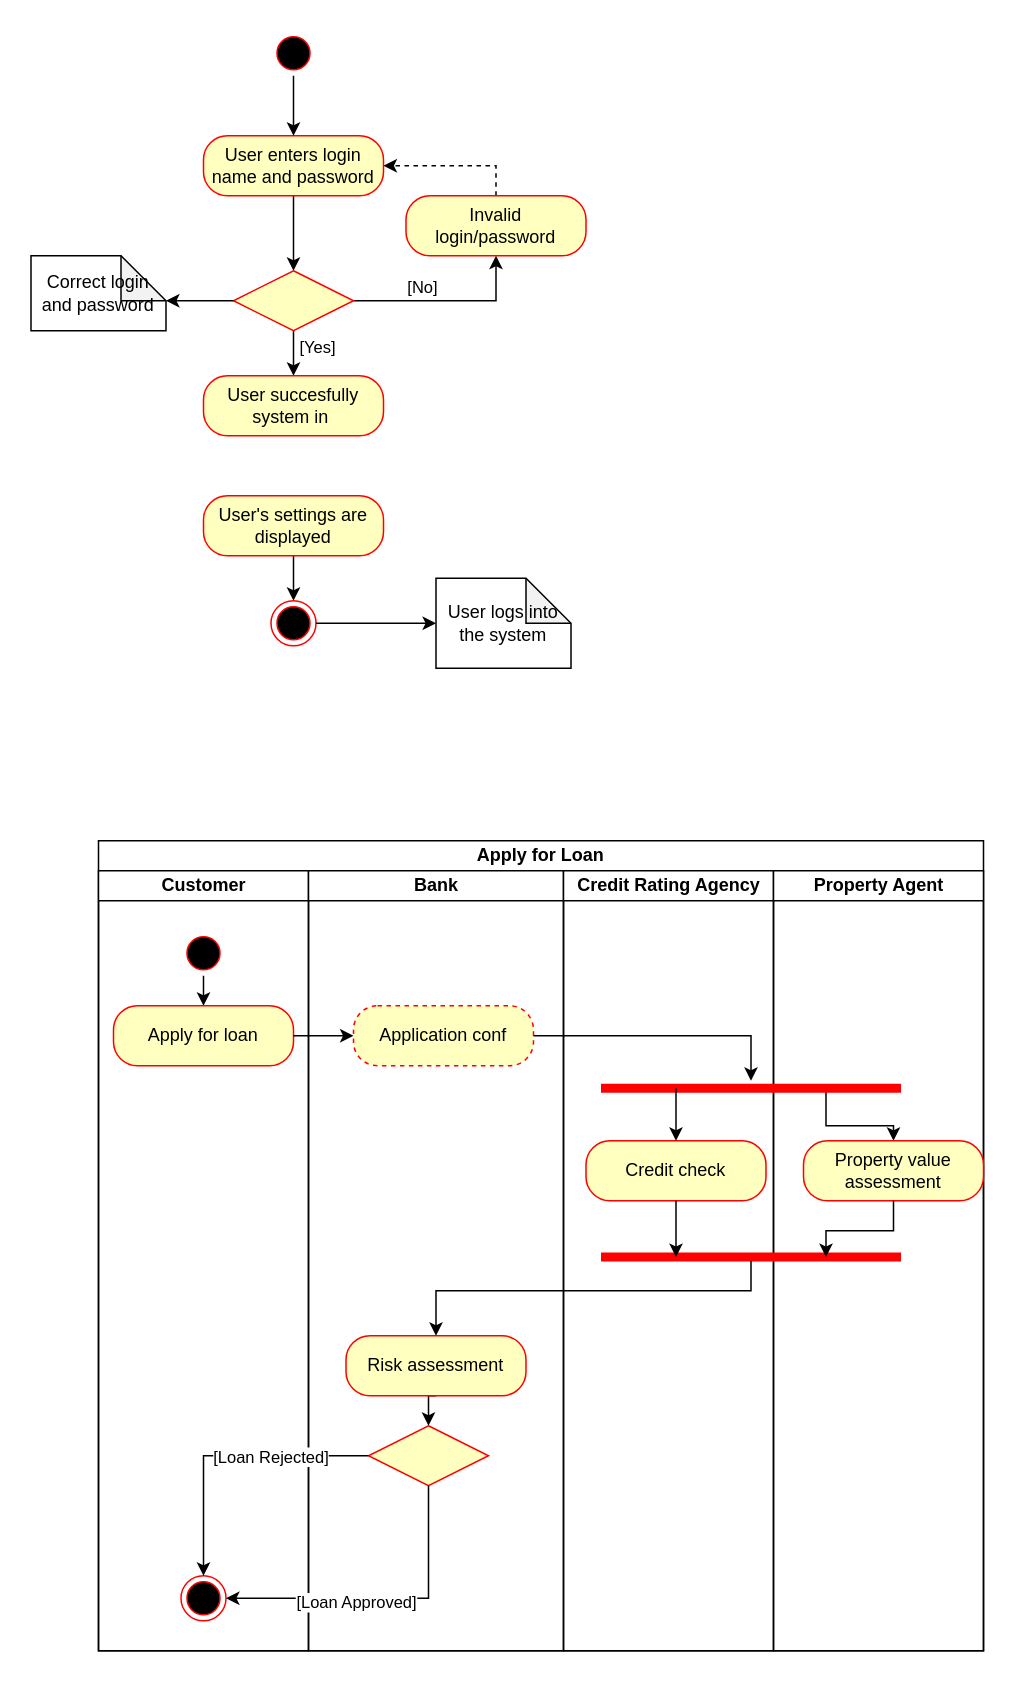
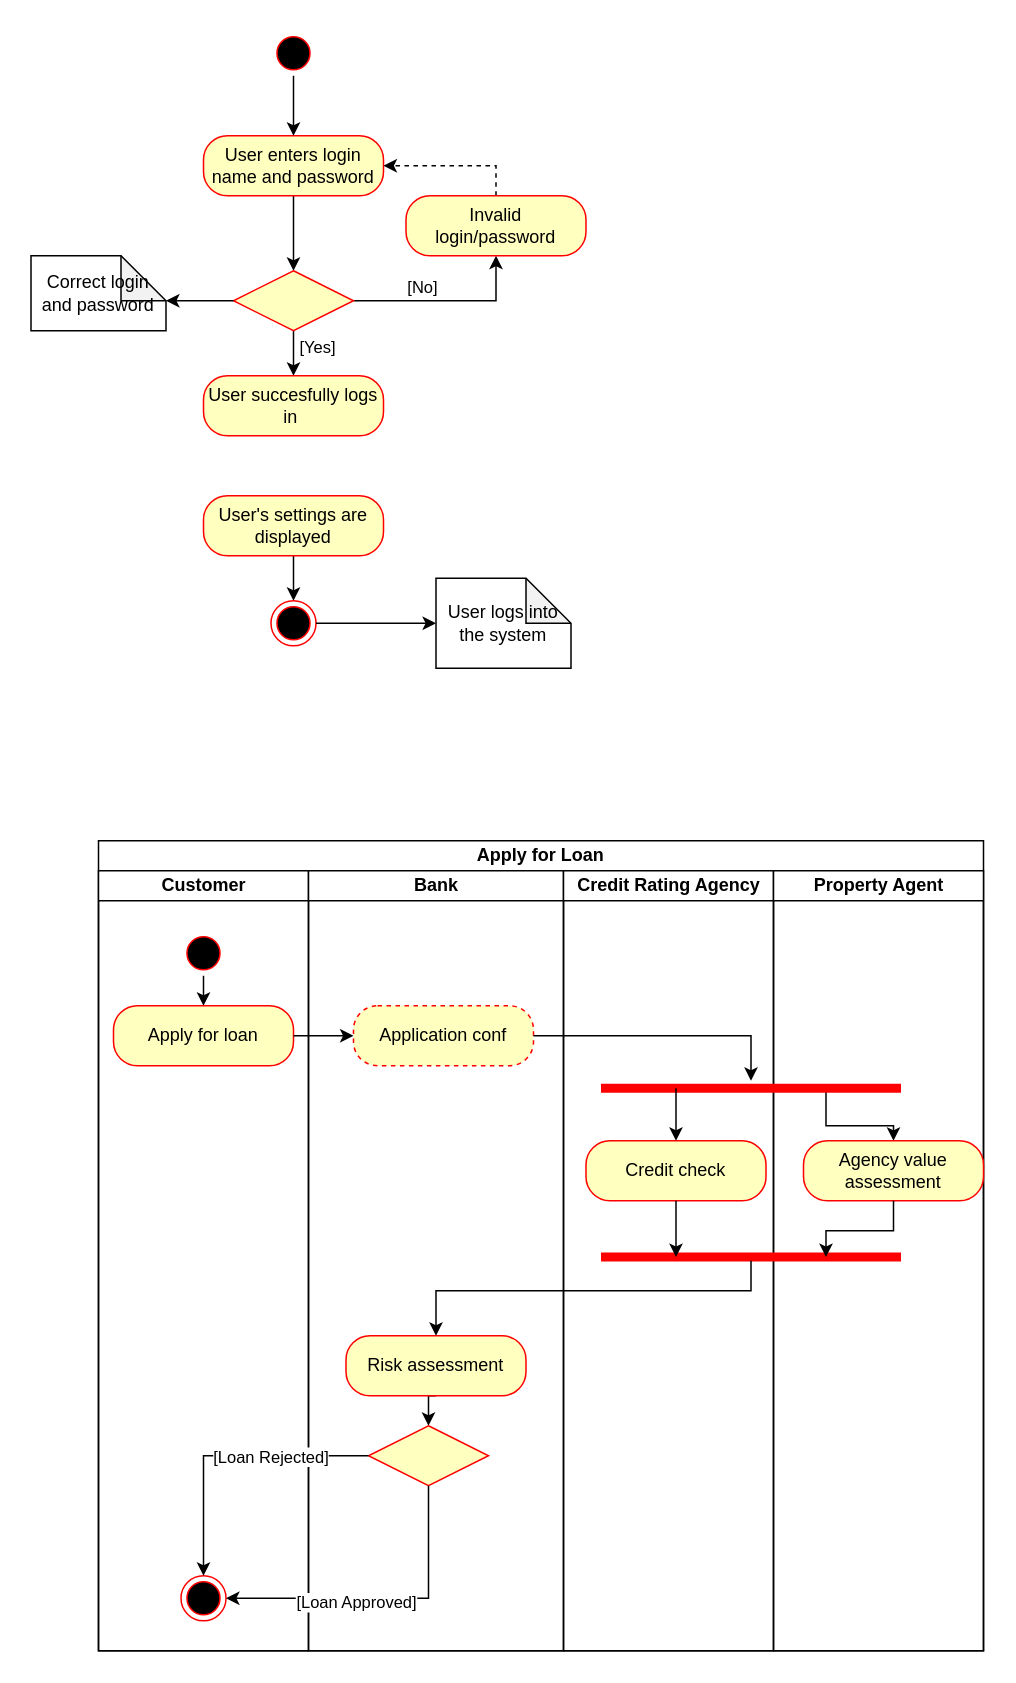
(293, 406) -> (293, 406)
(893, 1171) -> (893, 1171)
